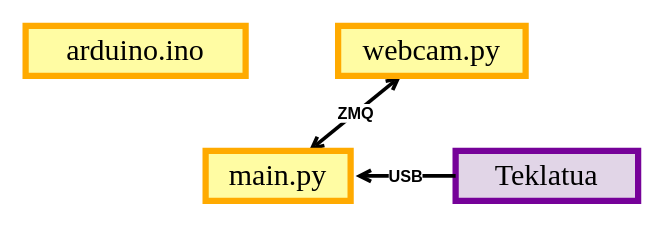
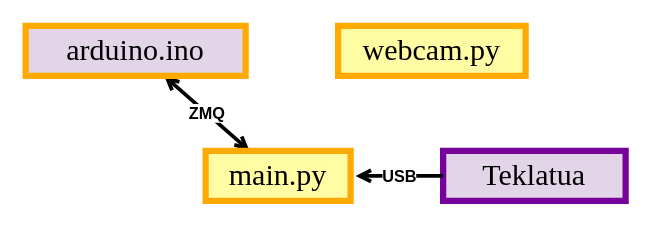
(136, 51) -> (136, 51)
(355, 113) -> (207, 113)
(547, 176) -> (534, 176)
